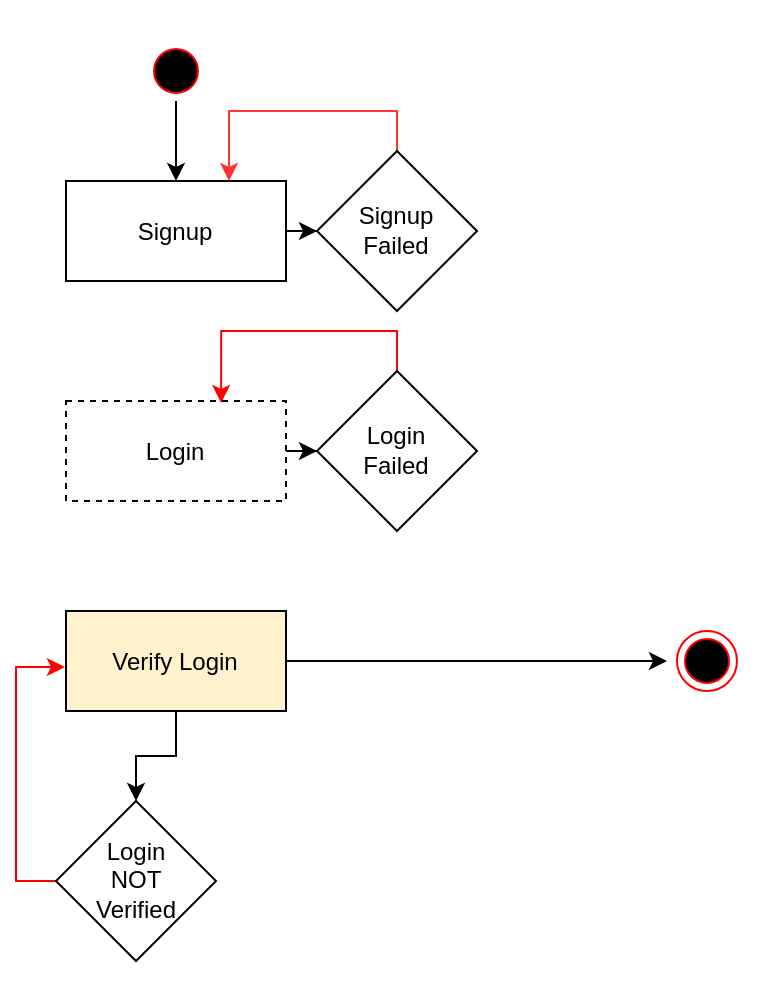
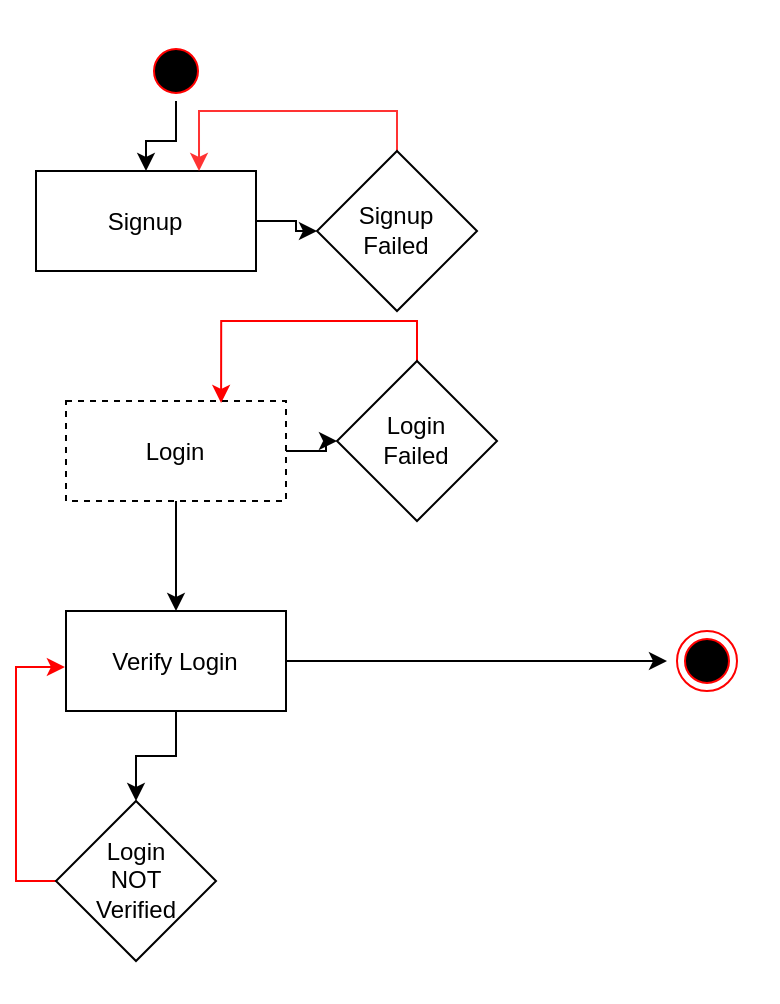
(176, 231) -> (146, 221)
(397, 451) -> (417, 441)
none -> (176, 549)
(176, 661) -> (176, 661)
